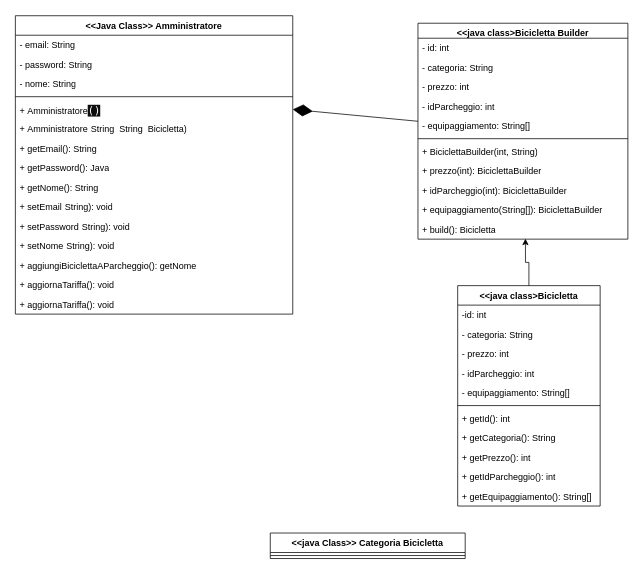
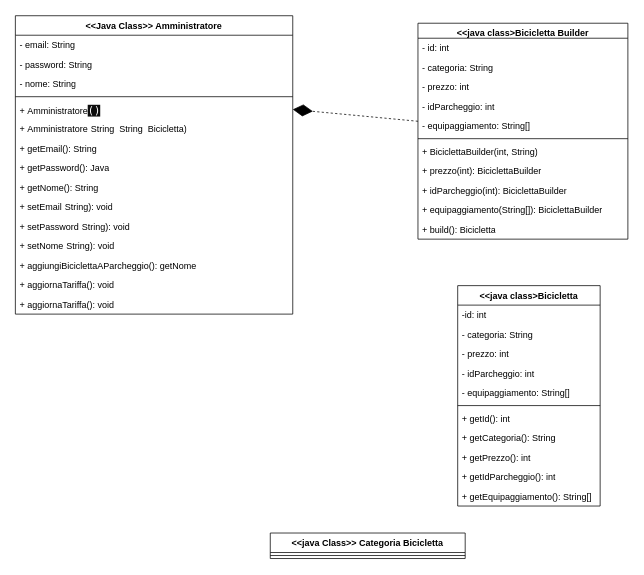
(365, 116) -> (365, 116)
(526, 256) -> none
